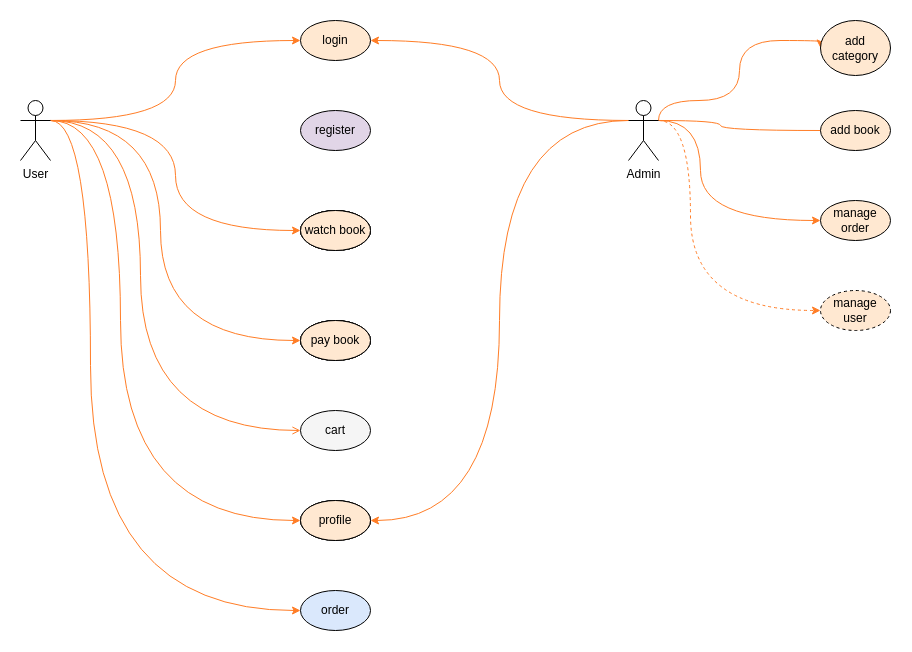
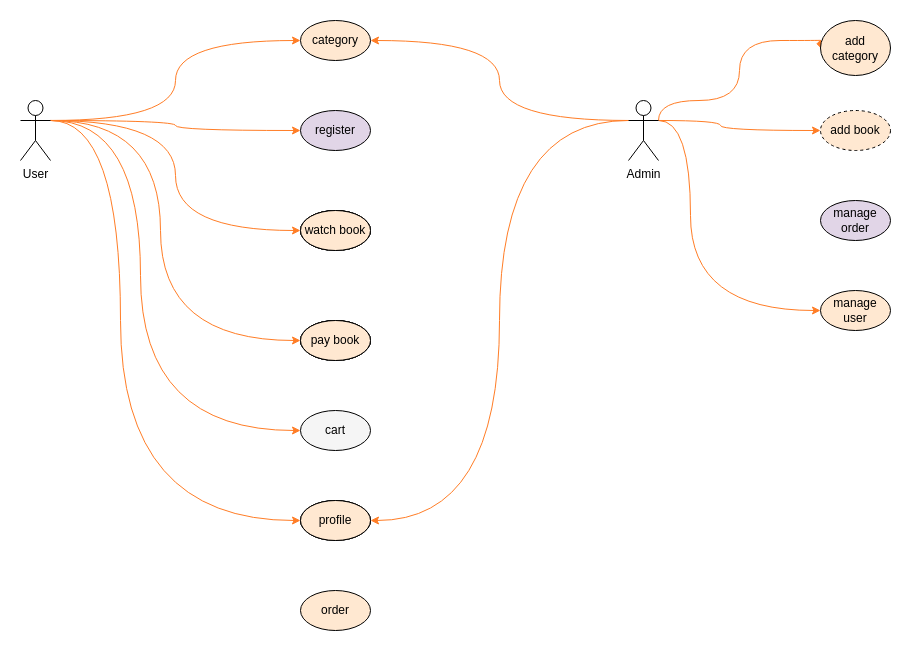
(336, 41) -> (336, 41)
(817, 41) -> (817, 40)
none -> (197, 129)
(816, 130) -> (812, 130)
(856, 131) -> (856, 131)
(719, 203) -> none
(856, 221) -> (856, 221)
(697, 253) -> (697, 253)
(856, 311) -> (856, 311)
(94, 422) -> none
(294, 430) -> (292, 430)
(336, 611) -> (336, 611)
